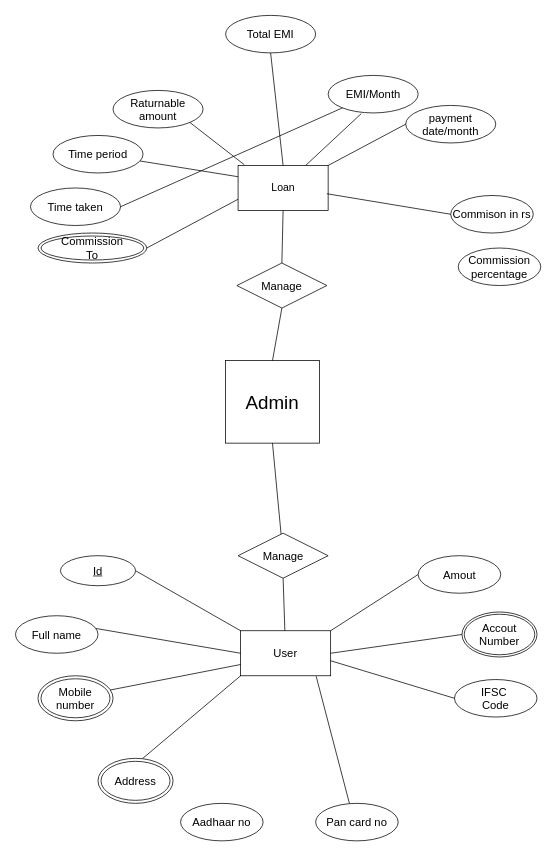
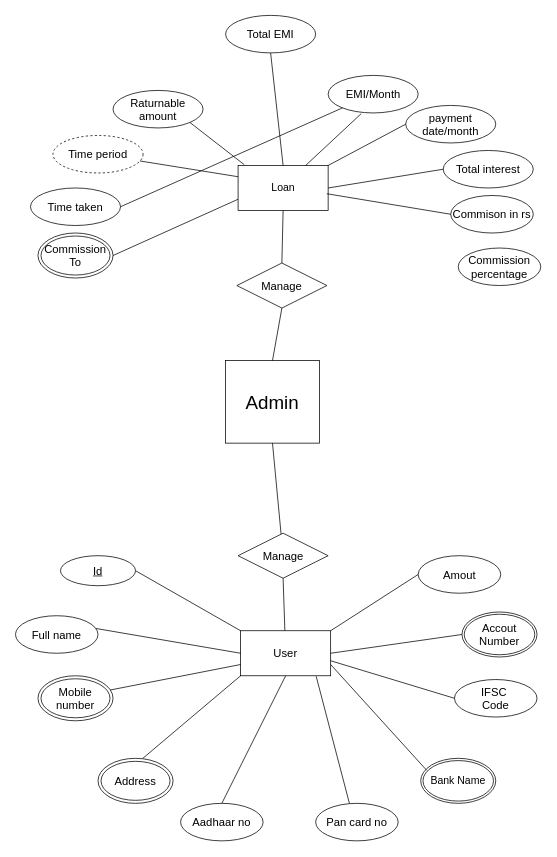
(98, 154) -> (98, 154)
none -> (488, 169)
none -> (385, 179)
(92, 248) -> (75, 255)
none -> (378, 717)
none -> (254, 739)
none -> (458, 780)
